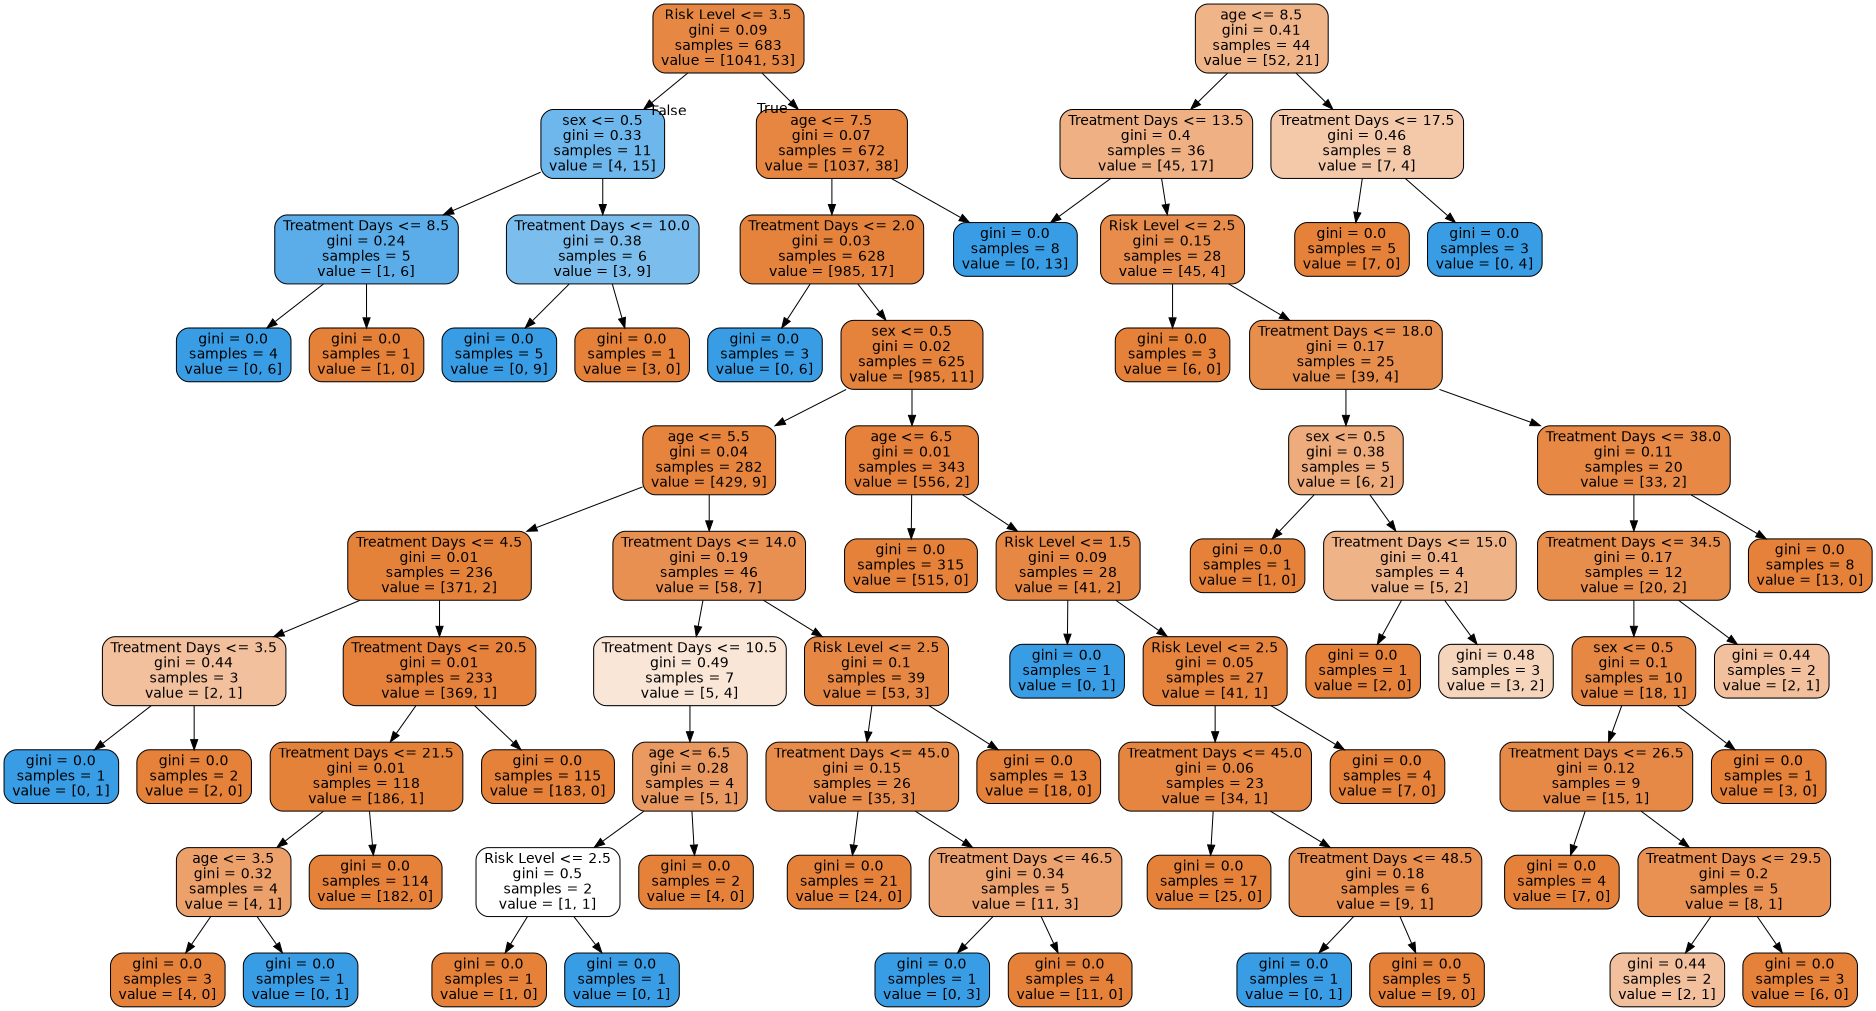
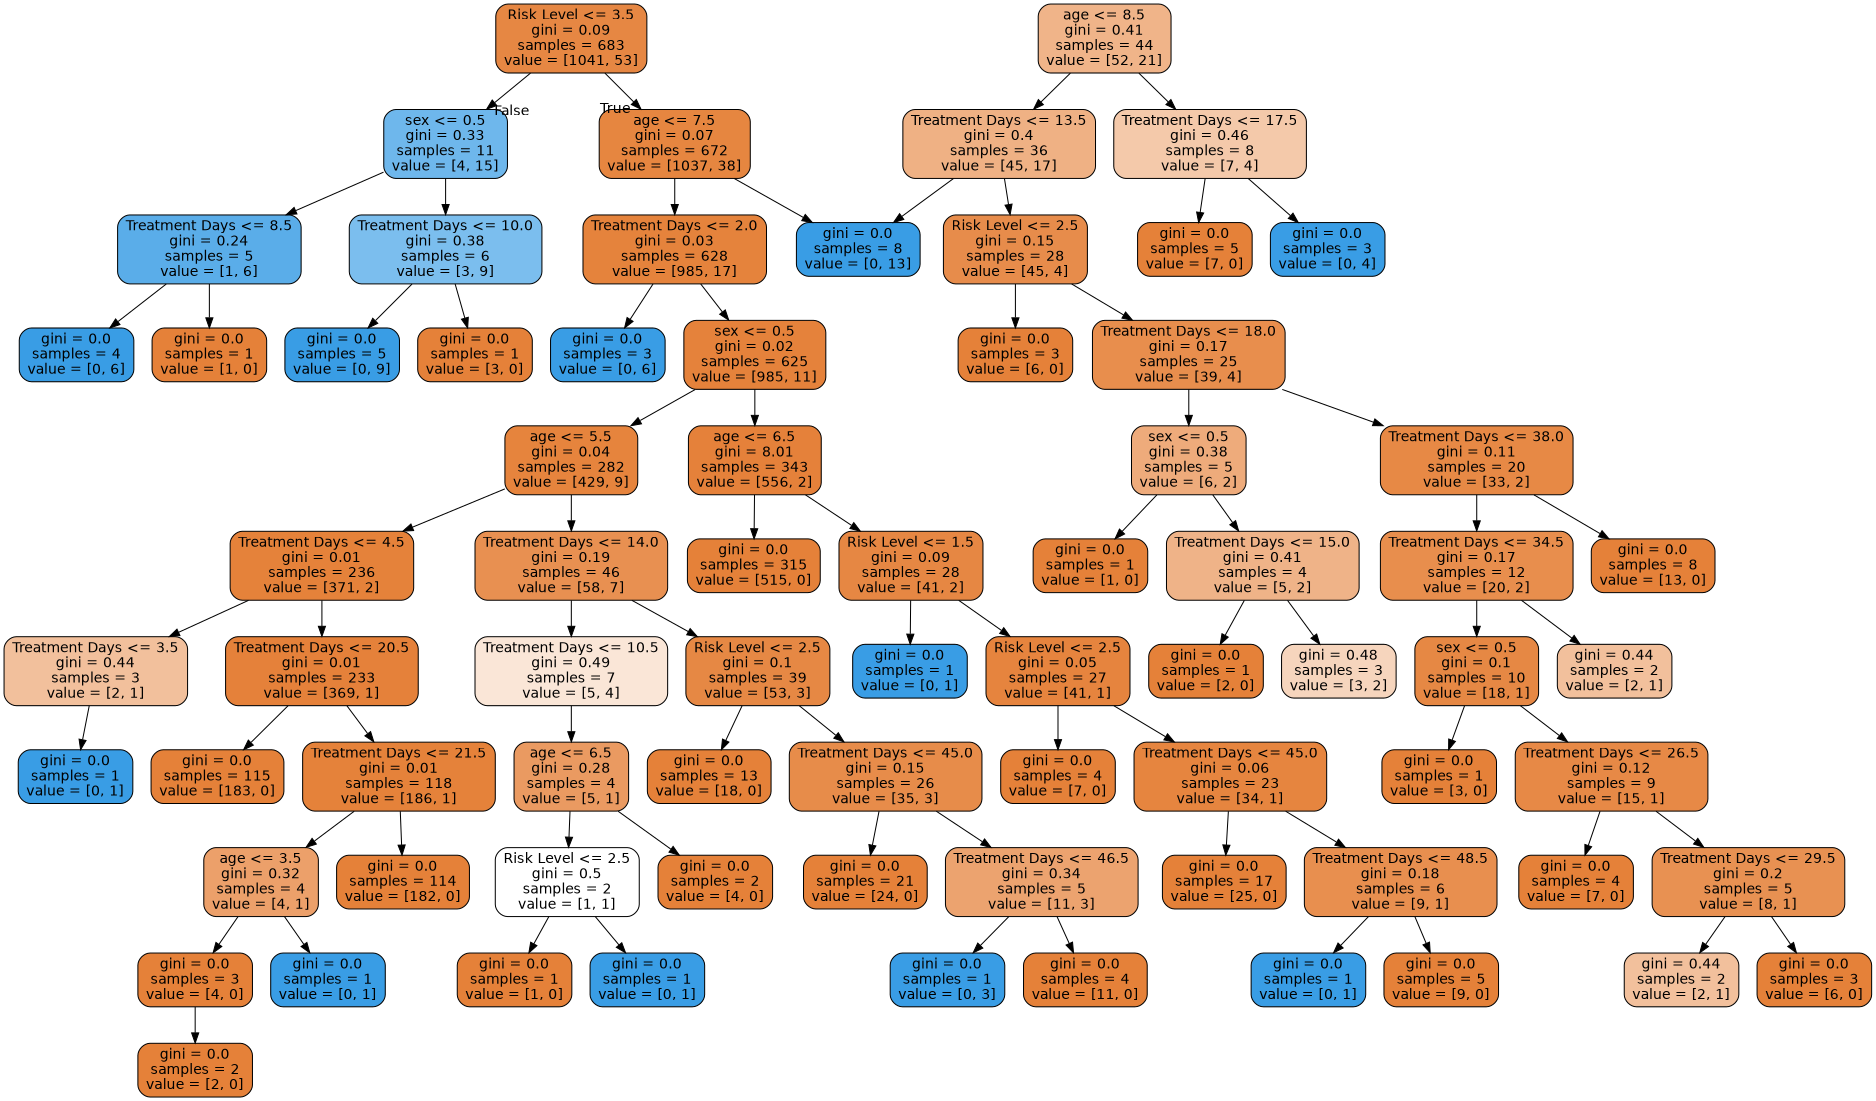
(912, 460) -> (755, 460)
(194, 723) -> (195, 1020)
